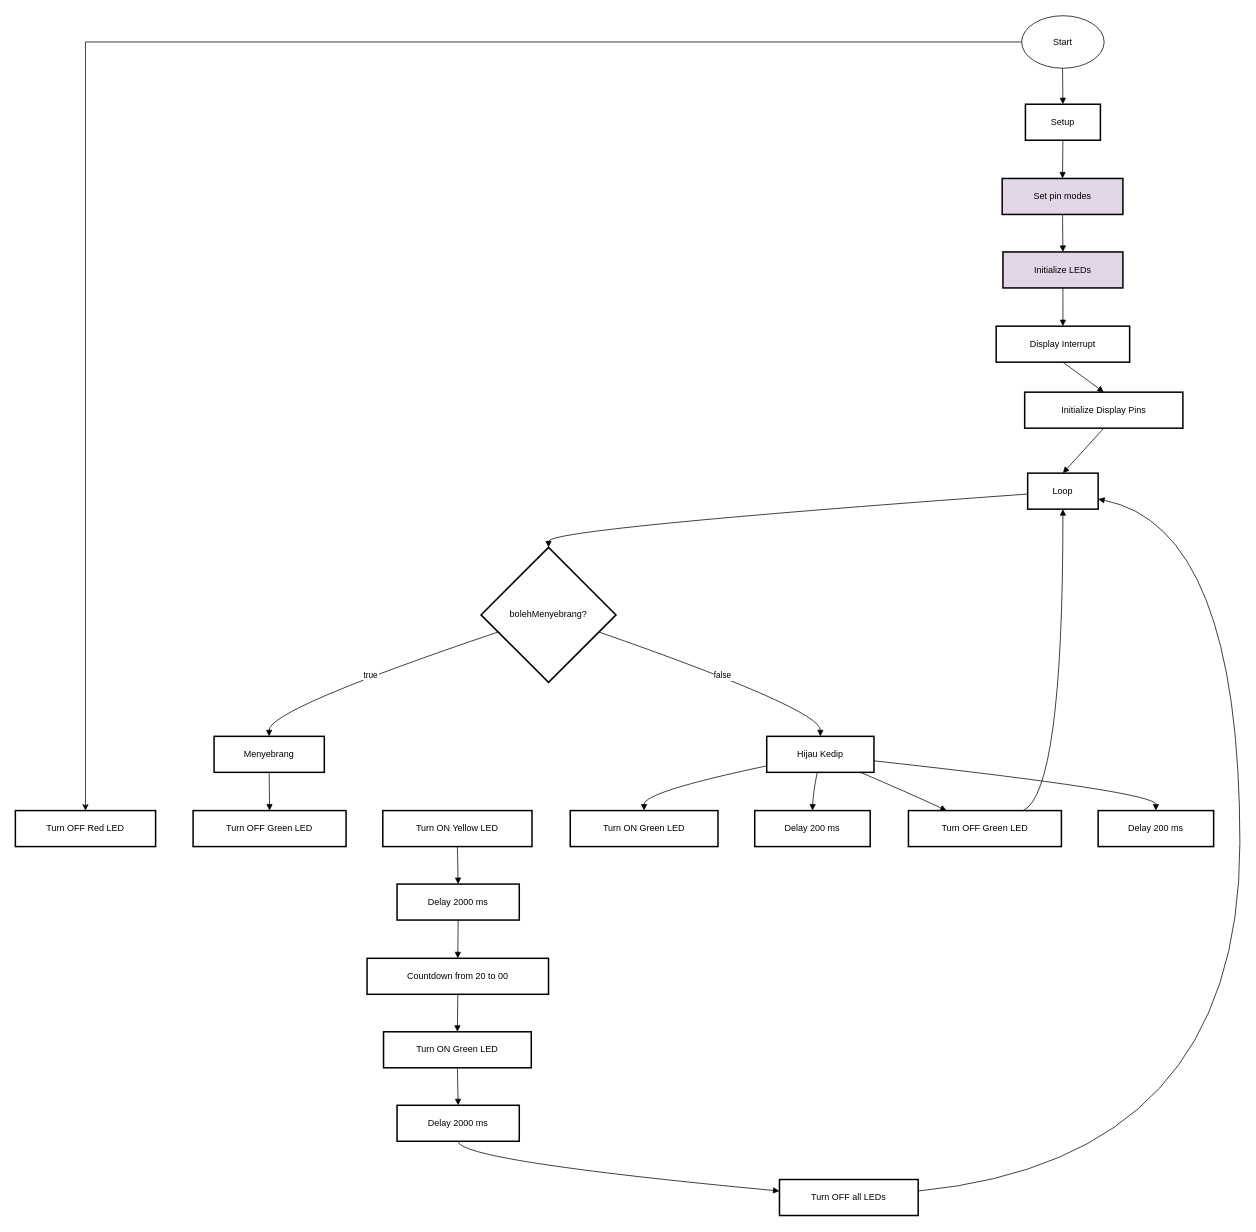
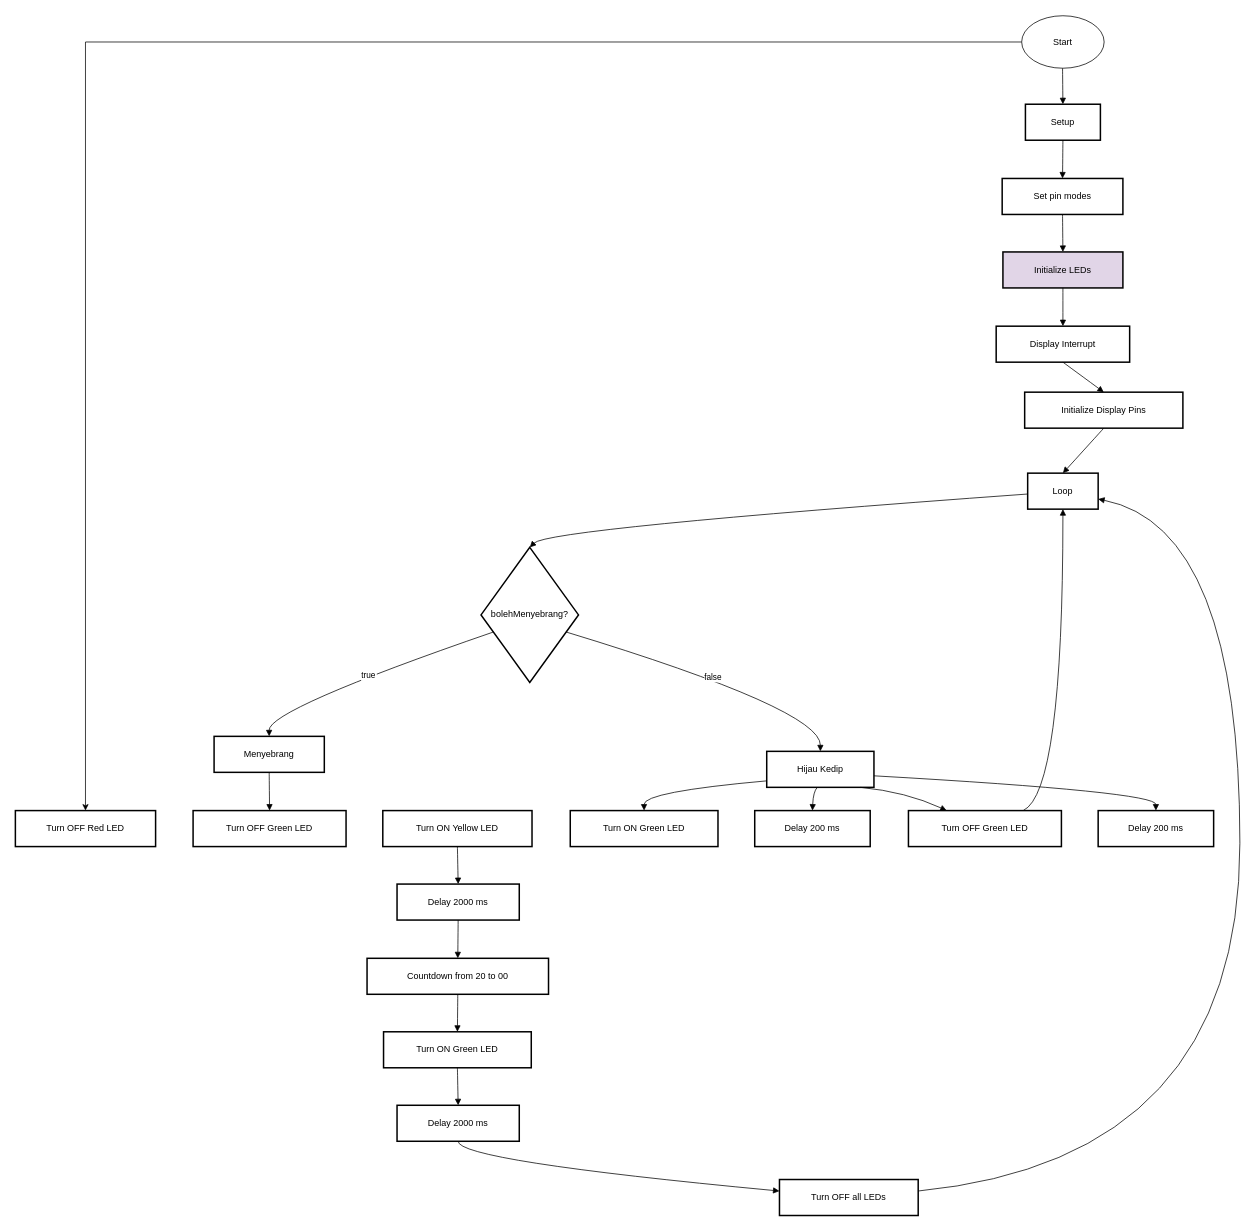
(1063, 196) -> (1063, 196)
(549, 615) -> (530, 615)
(821, 754) -> (821, 769)
